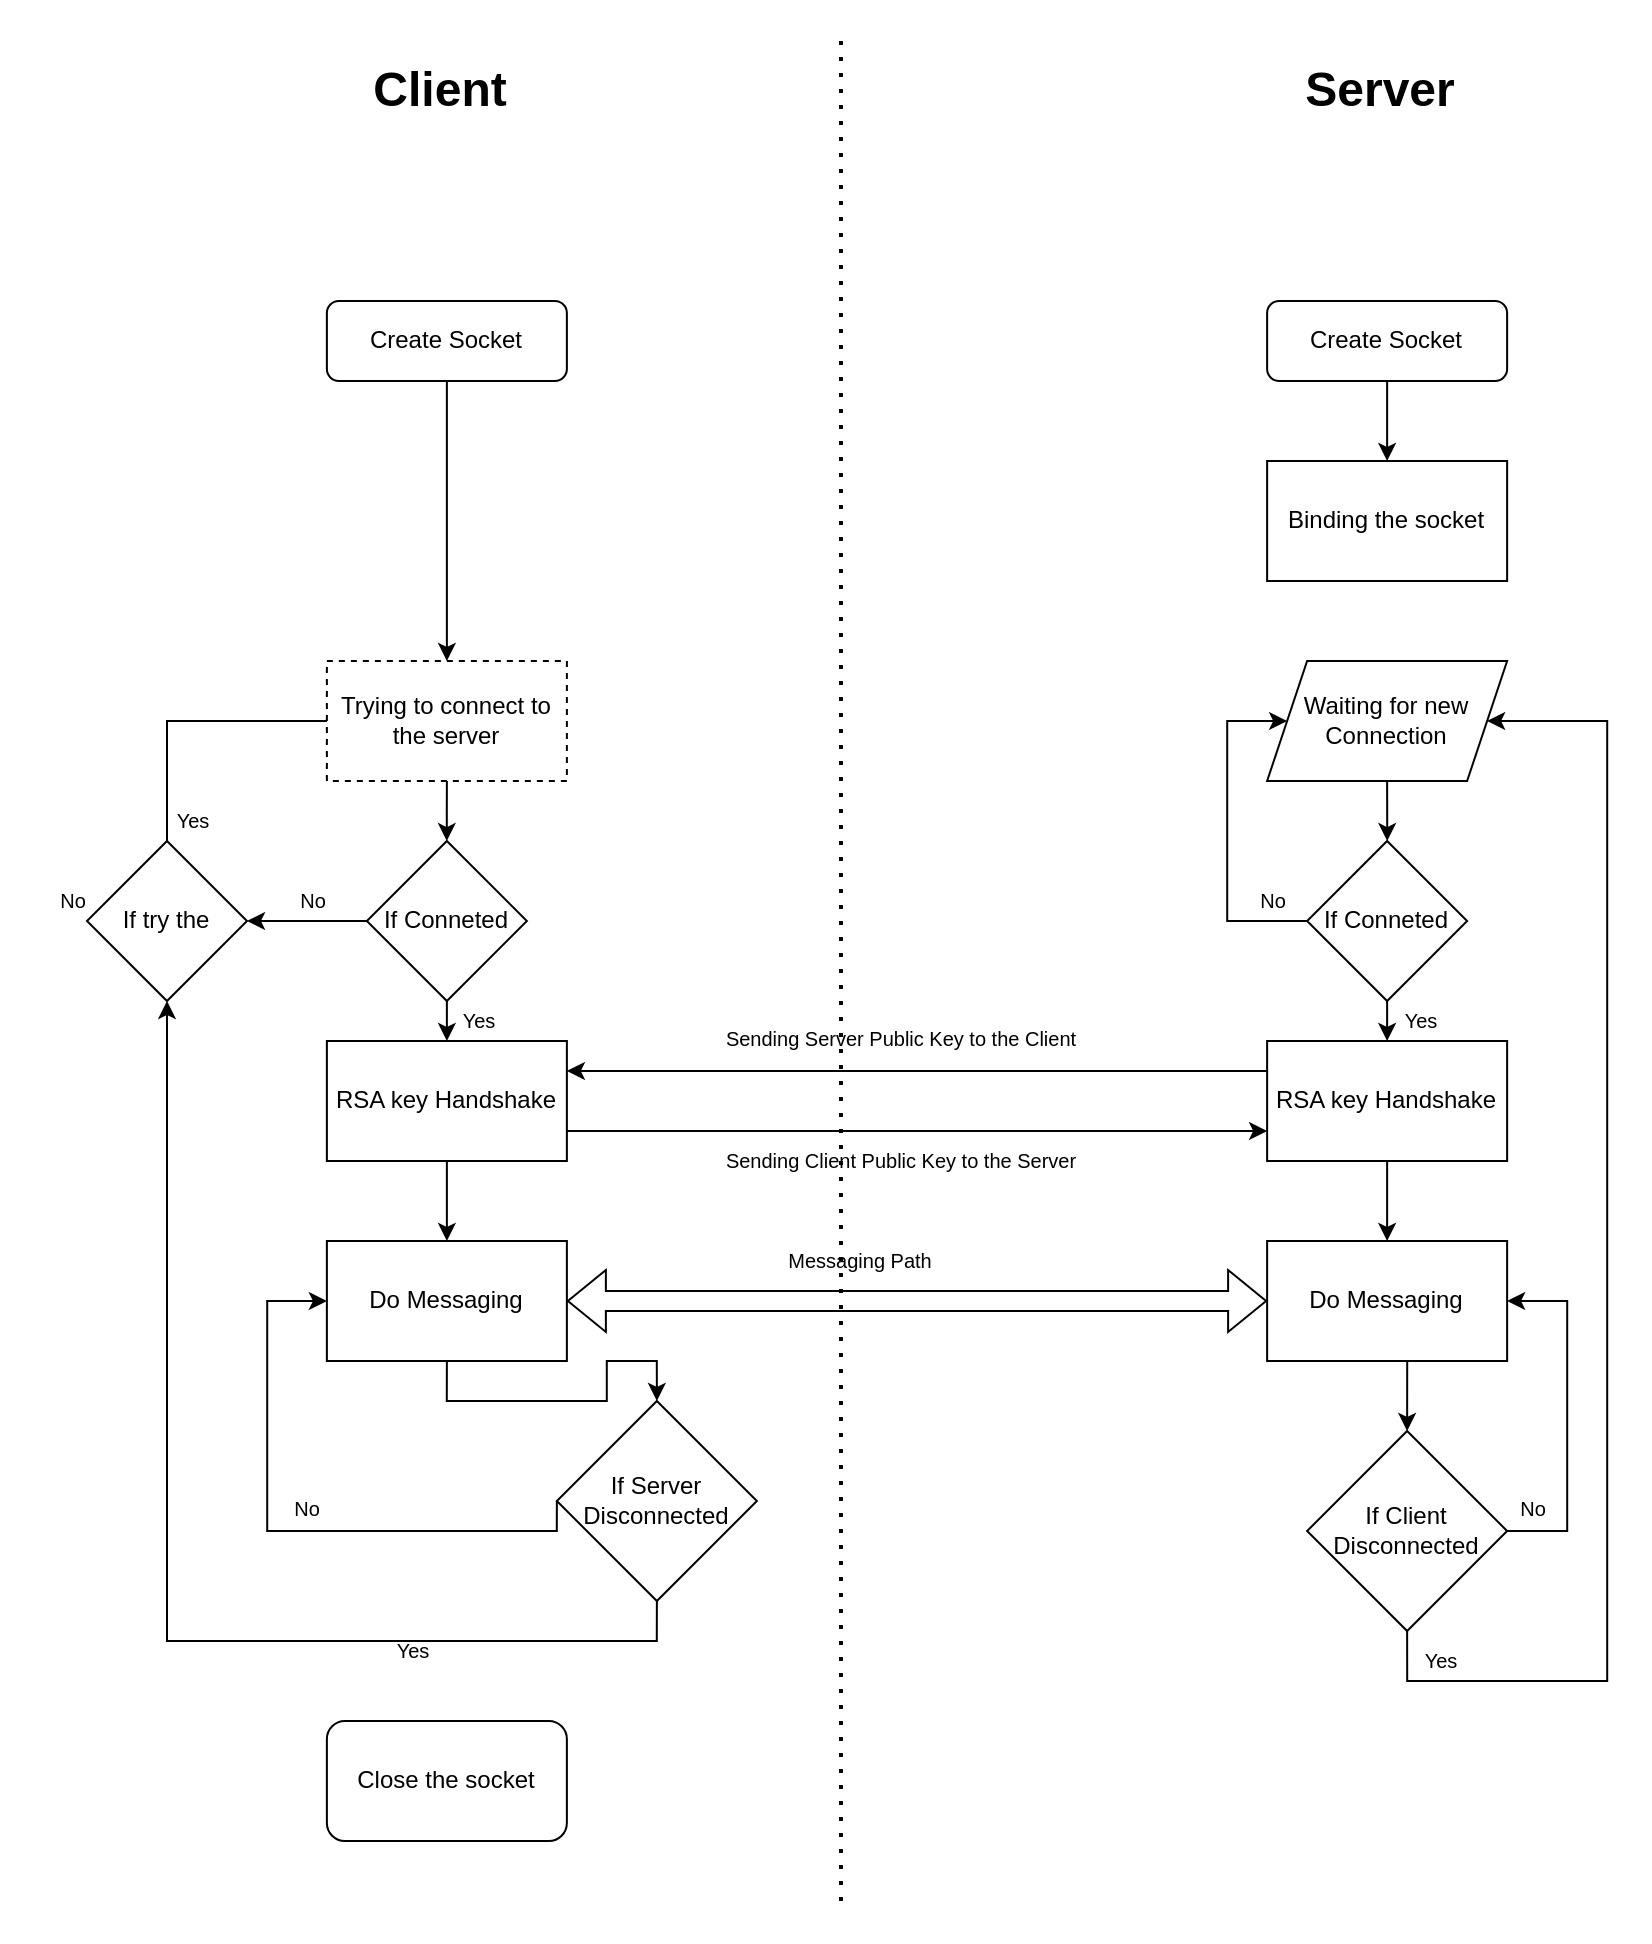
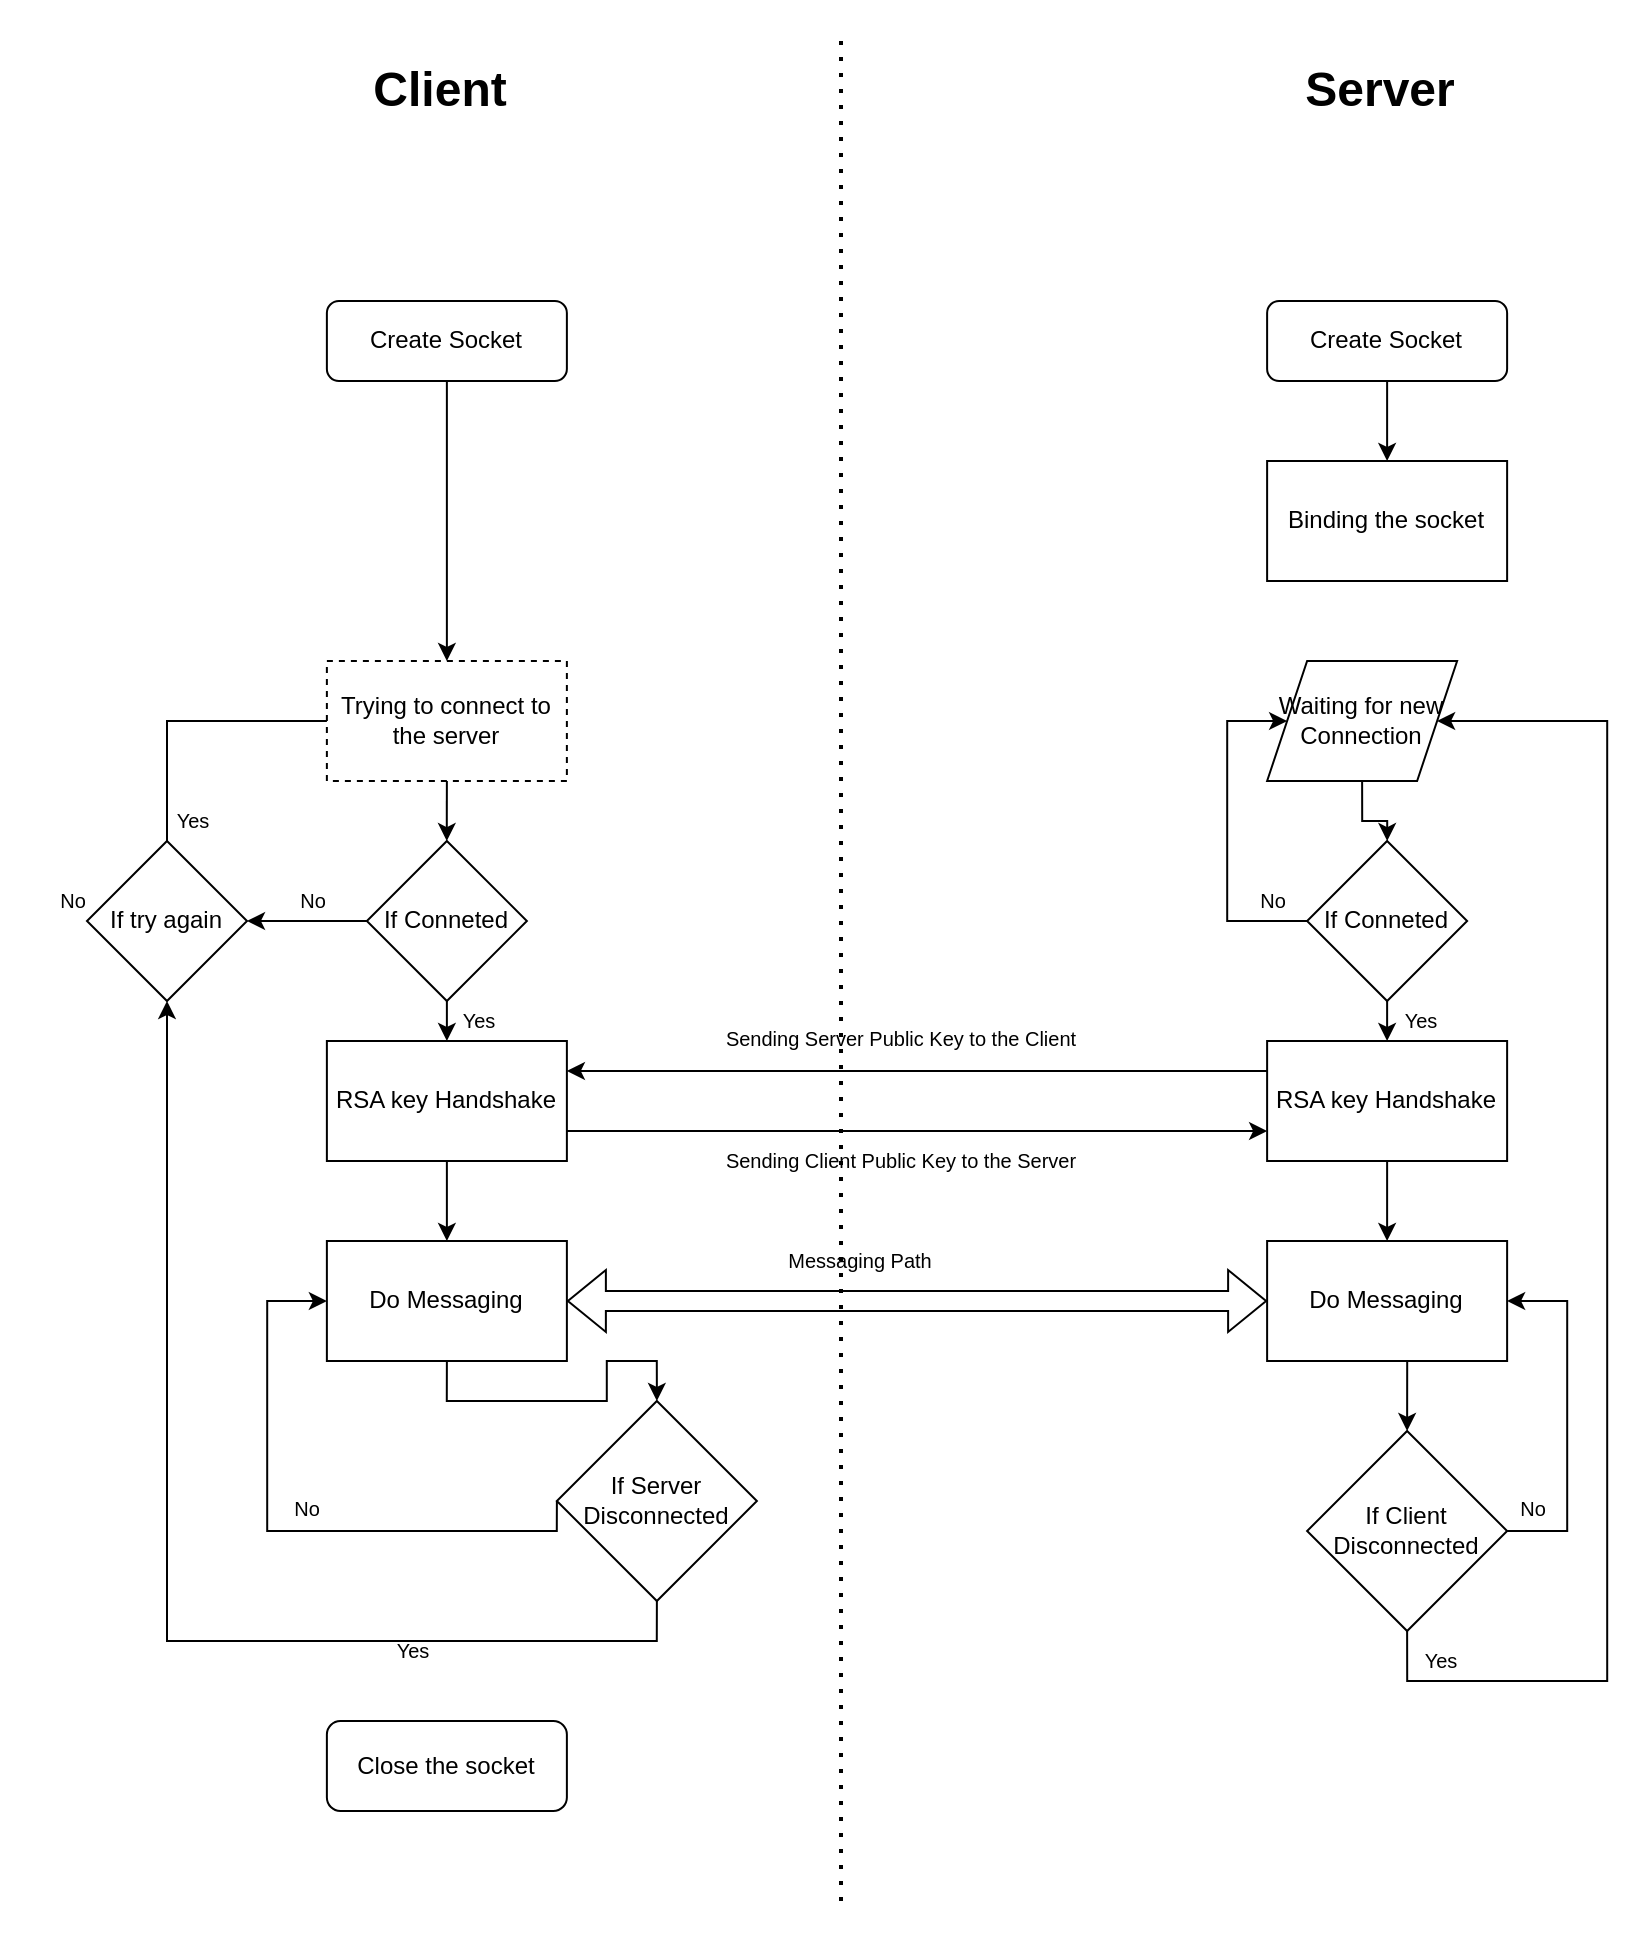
(1387, 721) -> (1362, 721)
(167, 921) -> (167, 921)
(447, 1781) -> (447, 1766)
